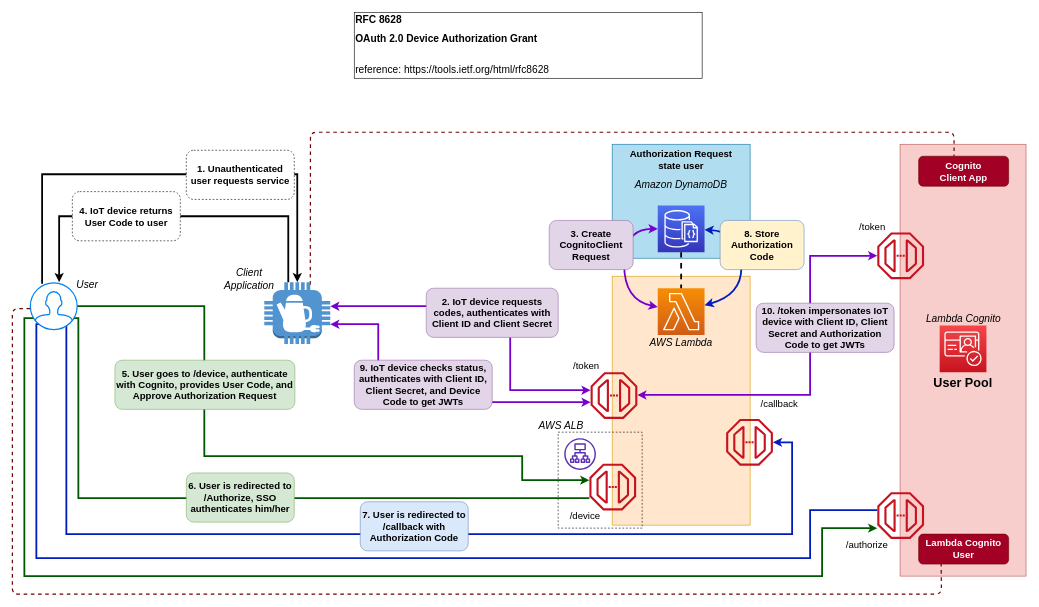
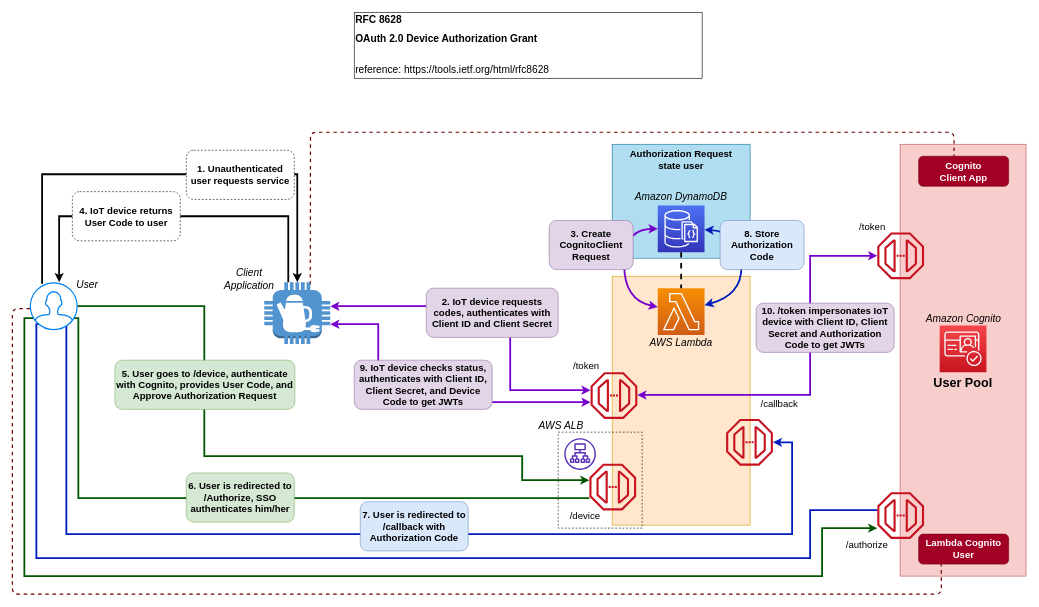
(681, 186) -> (681, 198)
(762, 245) -> (762, 245)
(964, 320) -> (964, 320)
